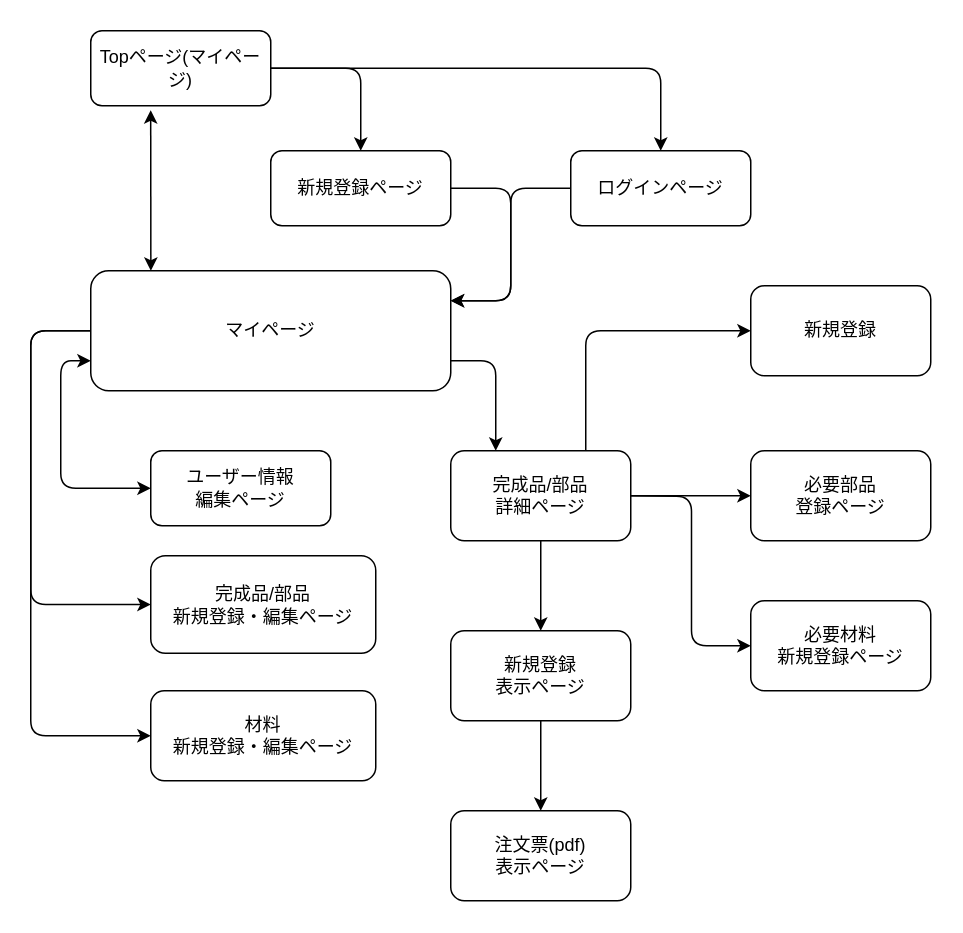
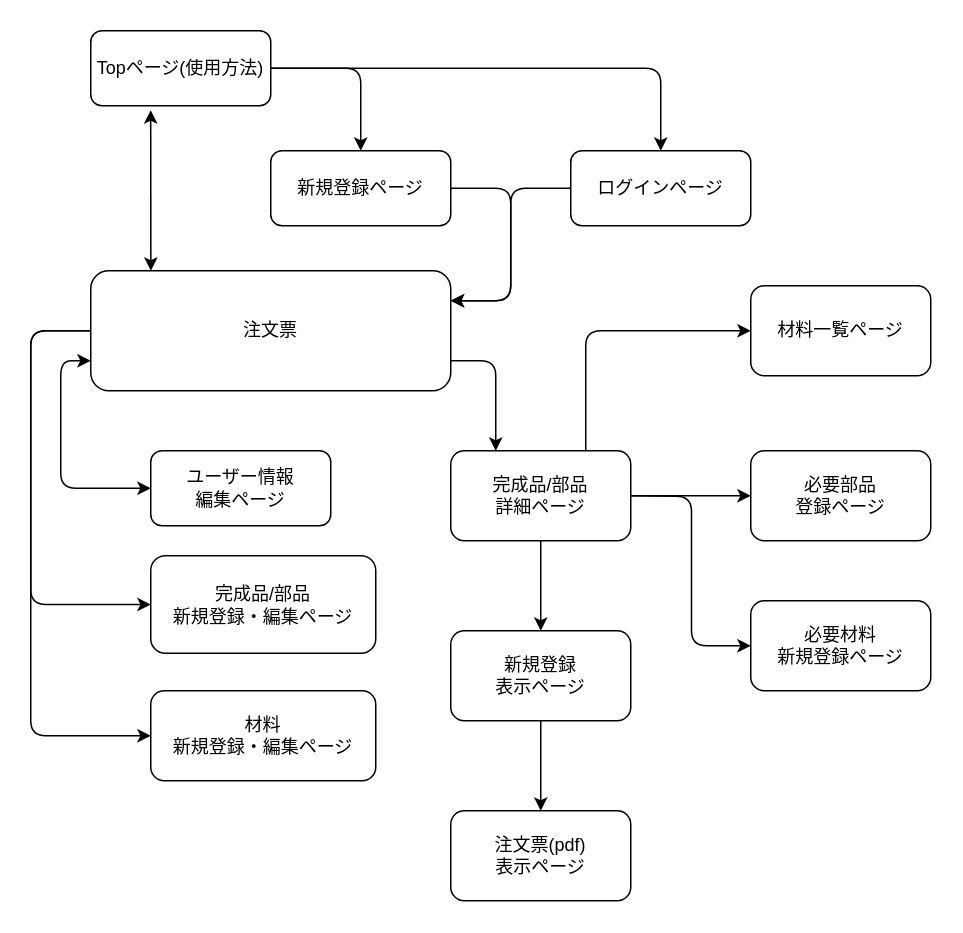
(181, 68) -> (181, 68)
(271, 331) -> (271, 331)
(841, 331) -> (841, 331)
